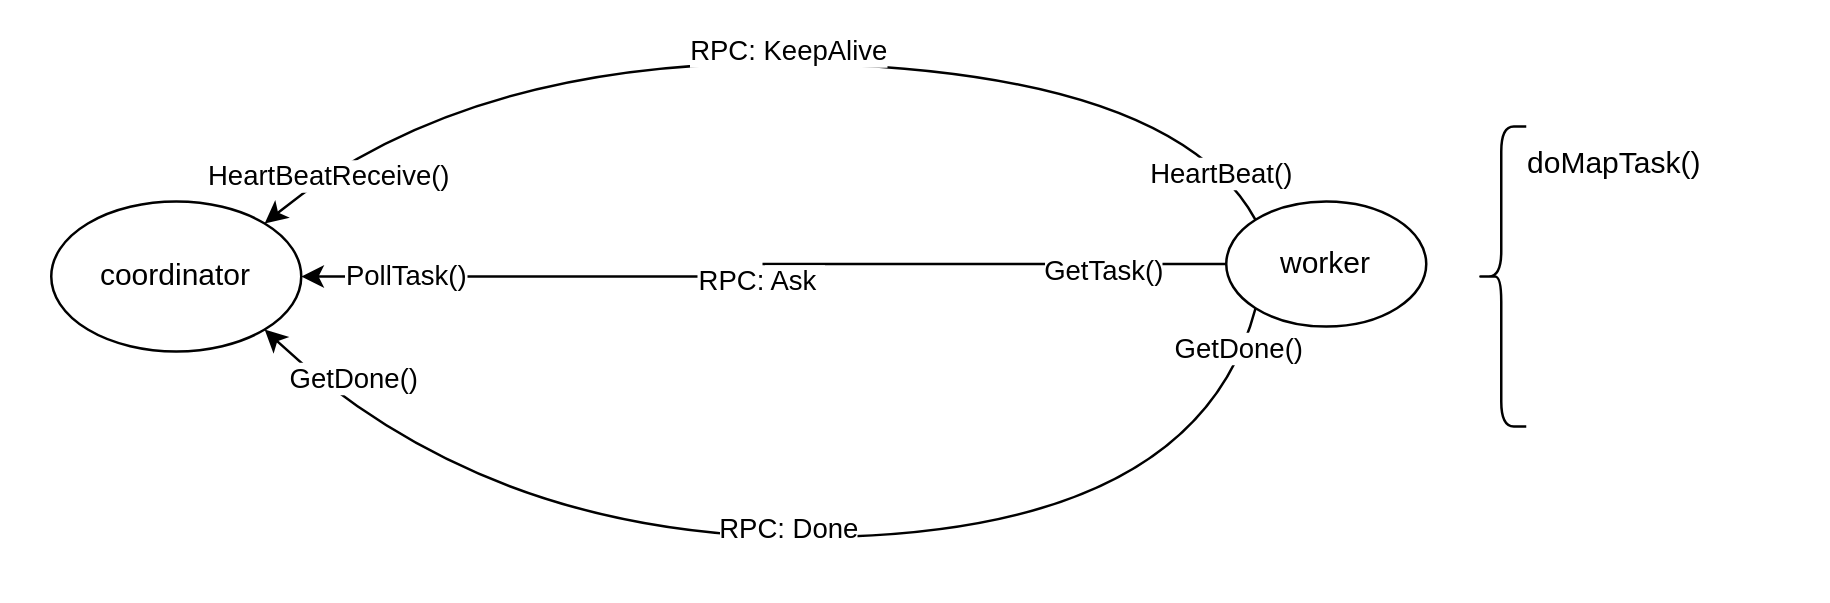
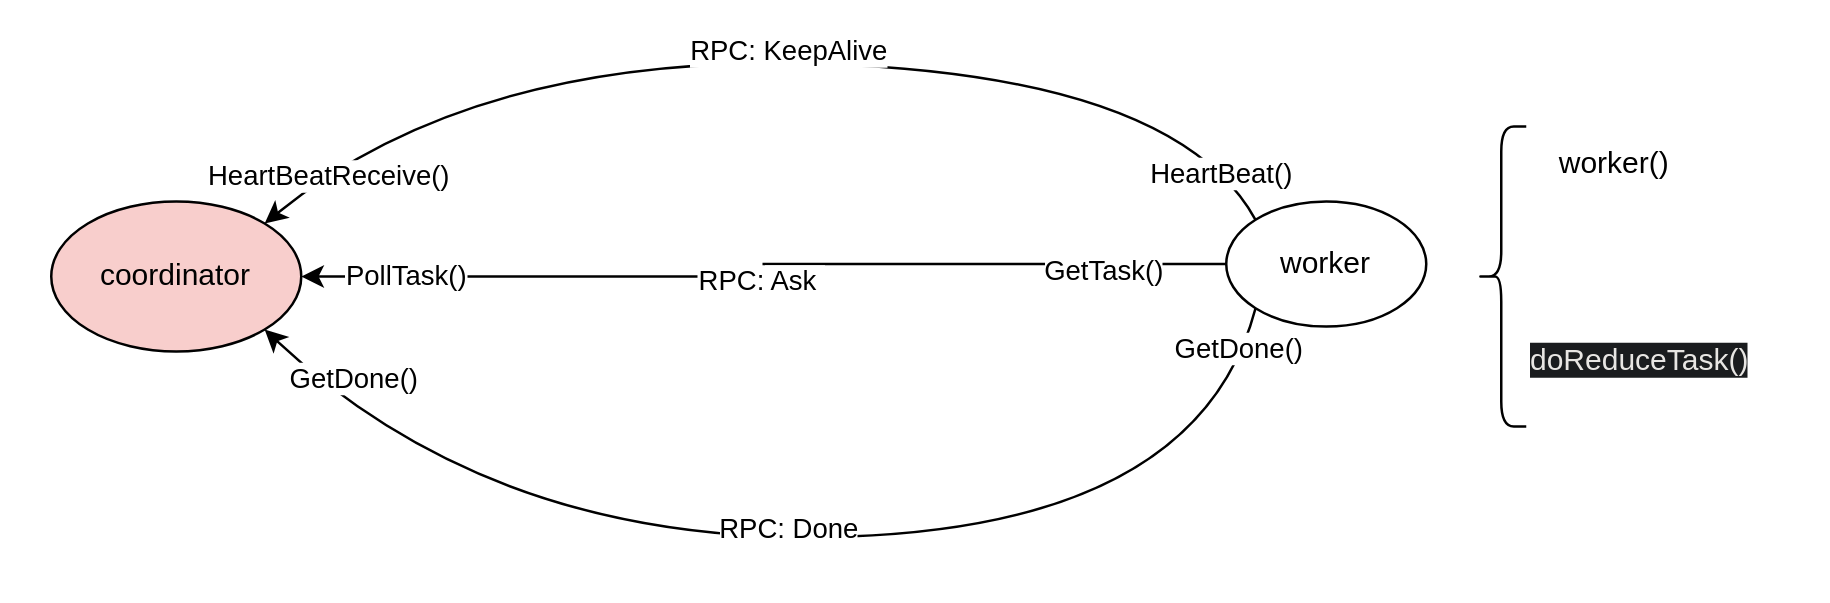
(1615, 164) -> (1615, 164)
(176, 276) -> (176, 276)
none -> (1651, 376)
